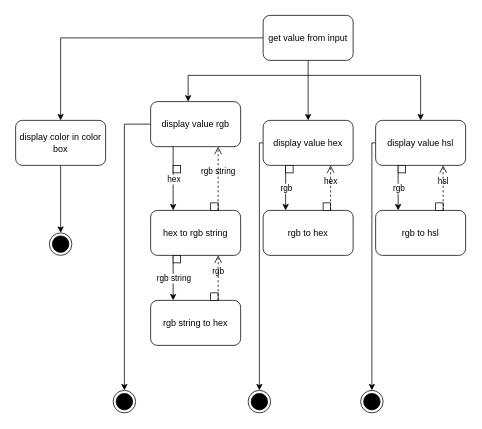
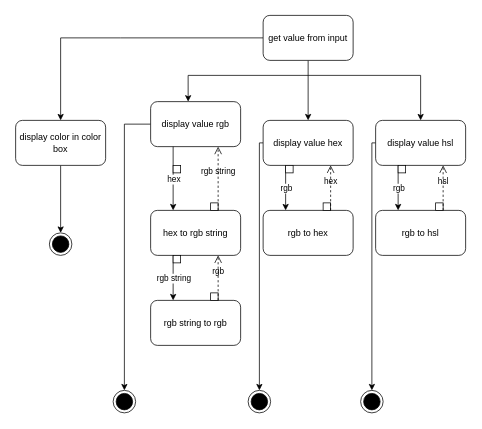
(195, 323) -> (195, 323)
